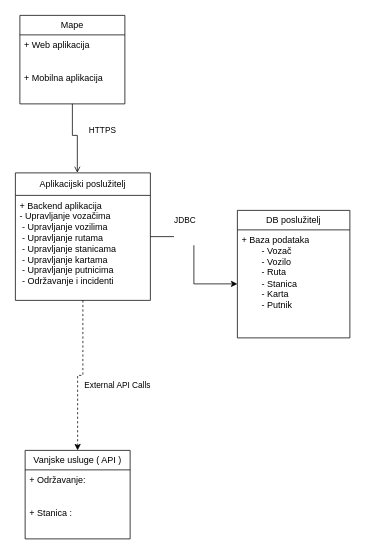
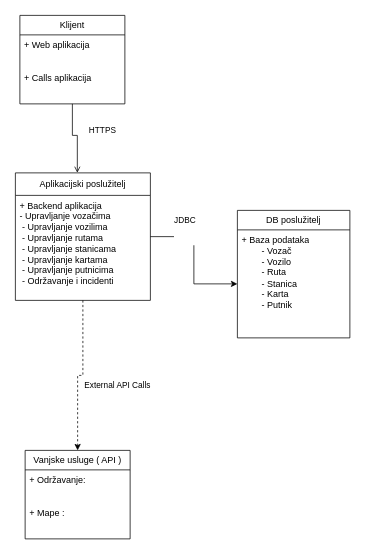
(72, 25) -> (72, 25)
(67, 79) -> (62, 79)
(53, 514) -> (46, 514)
